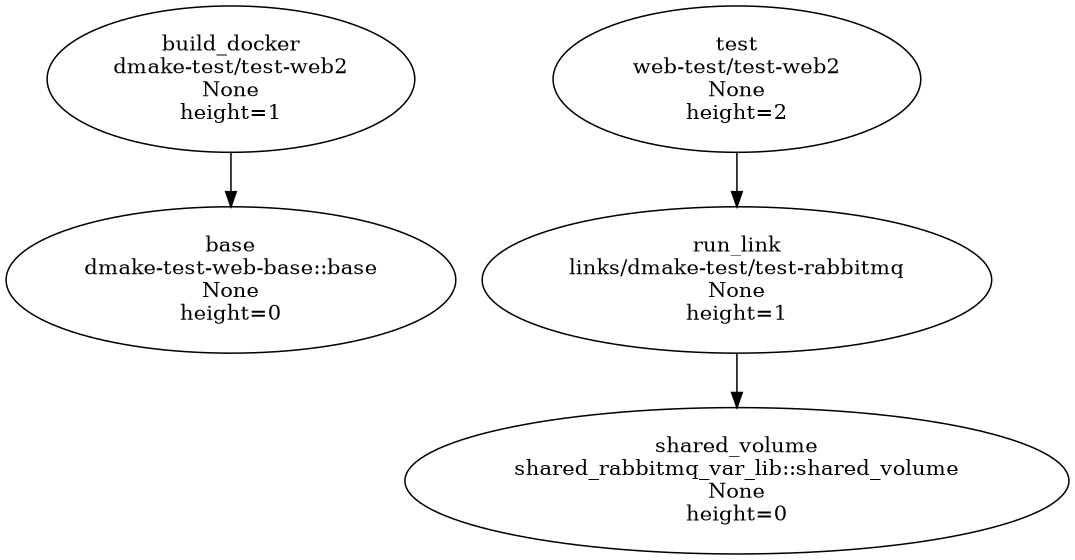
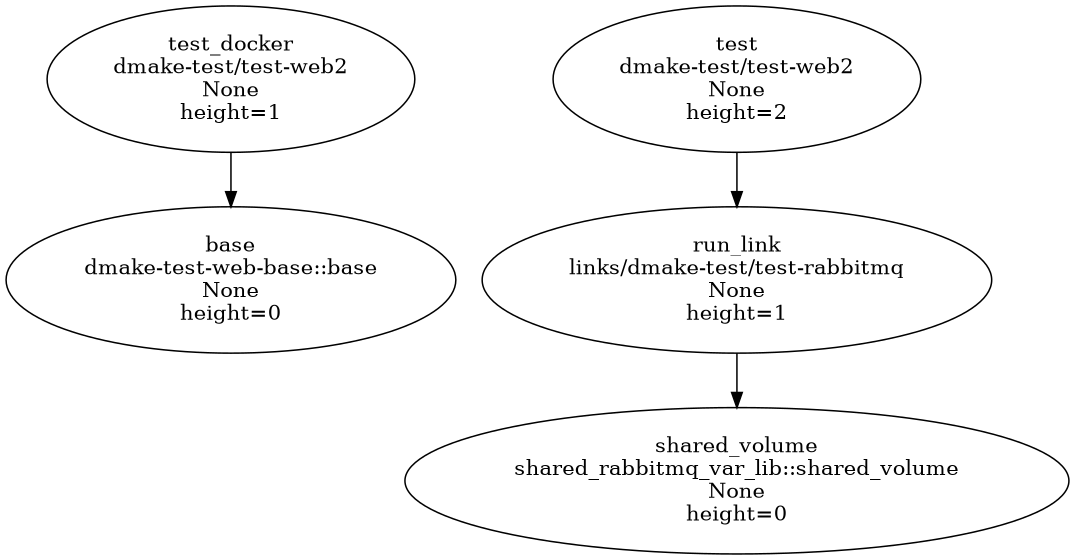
(231, 79) -> (231, 79)
(737, 79) -> (737, 79)
